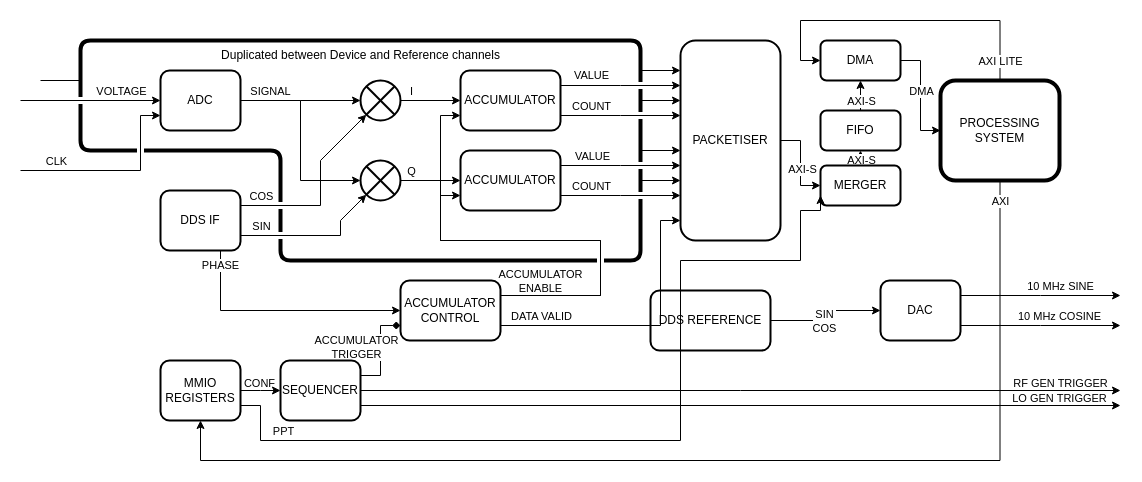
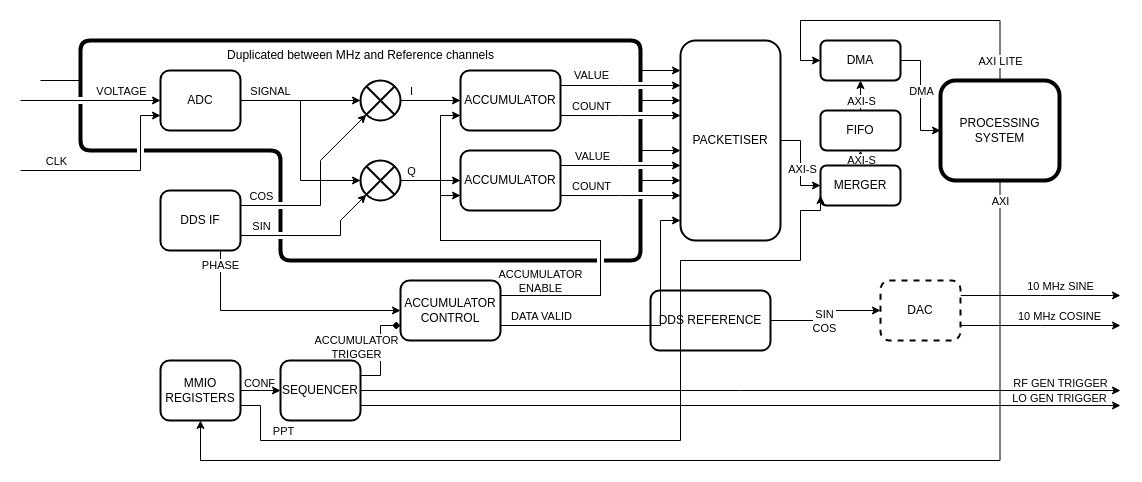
(361, 56) -> (361, 56)
(921, 311) -> (921, 311)
